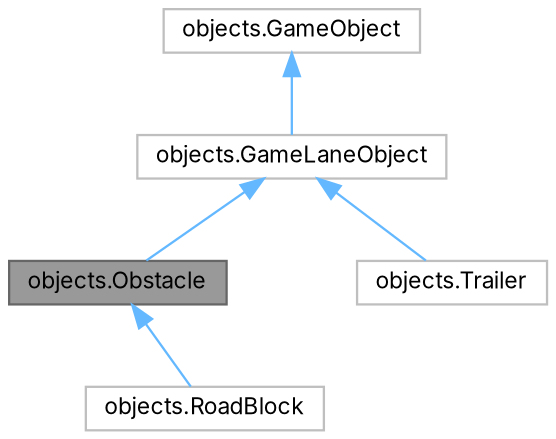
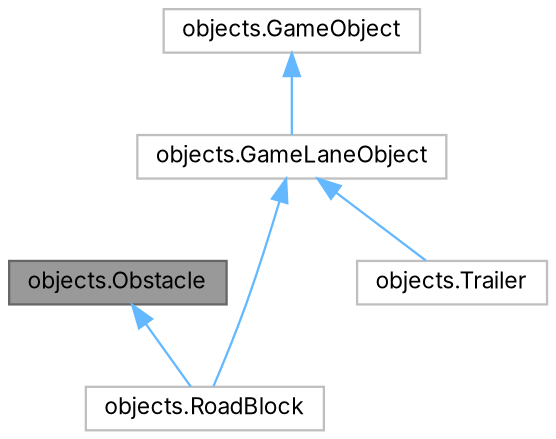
(196, 226) -> (249, 295)
